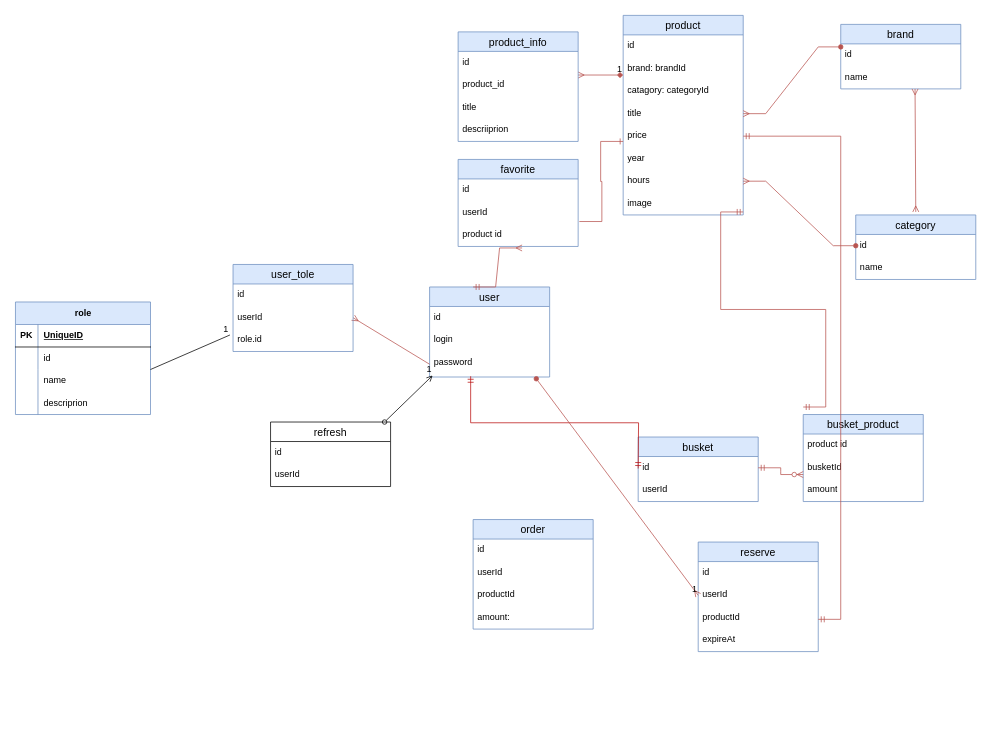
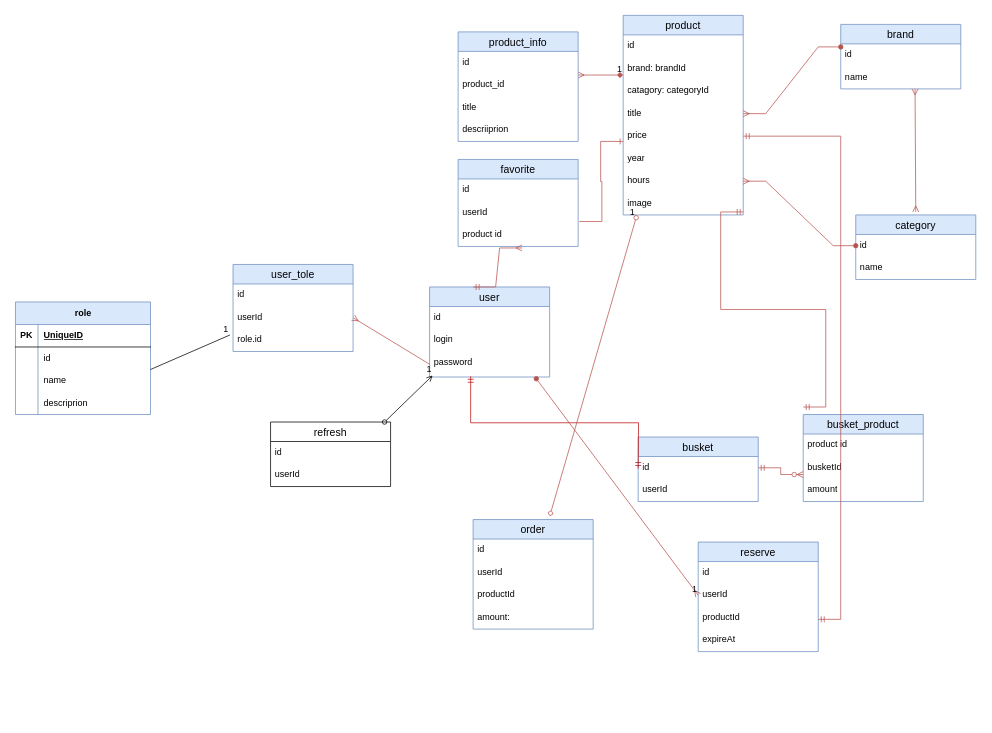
none -> (593, 365)
